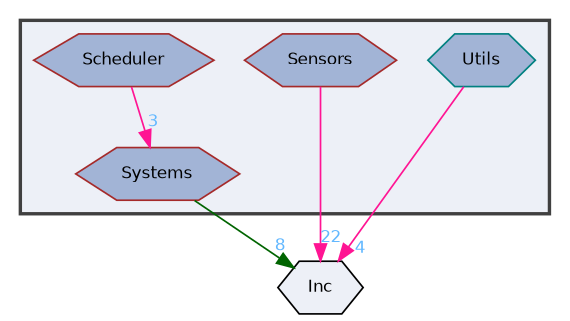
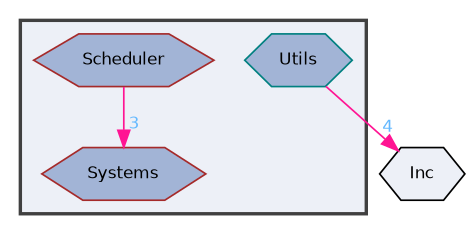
(321, 60) -> none
(237, 229) -> none
